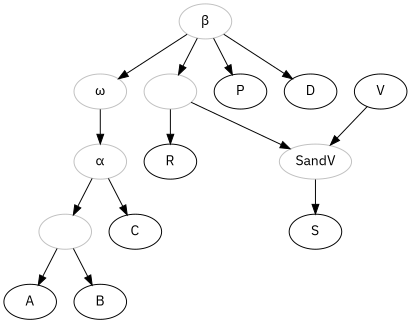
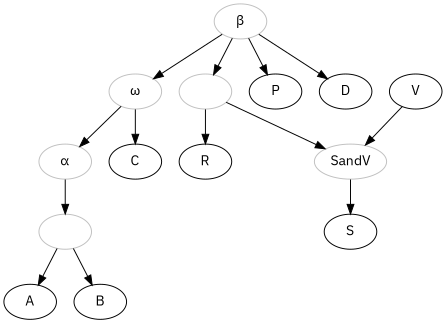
(116, 192) -> (135, 122)
